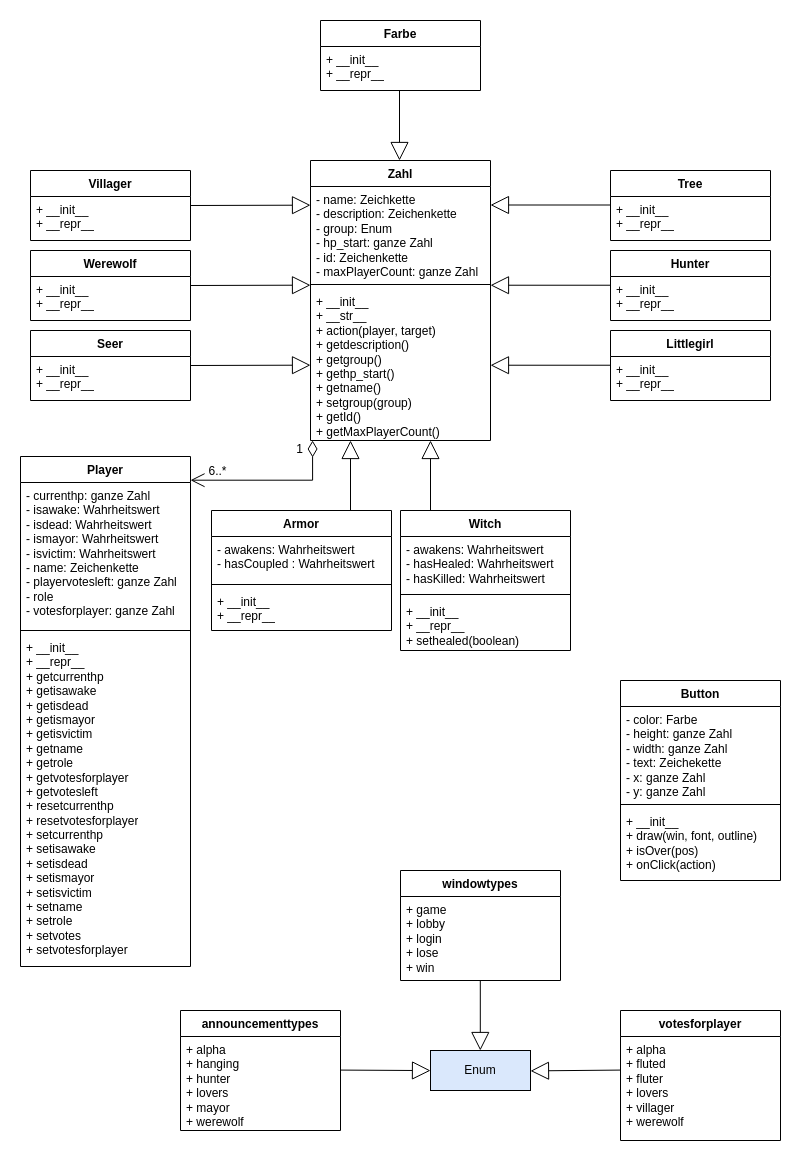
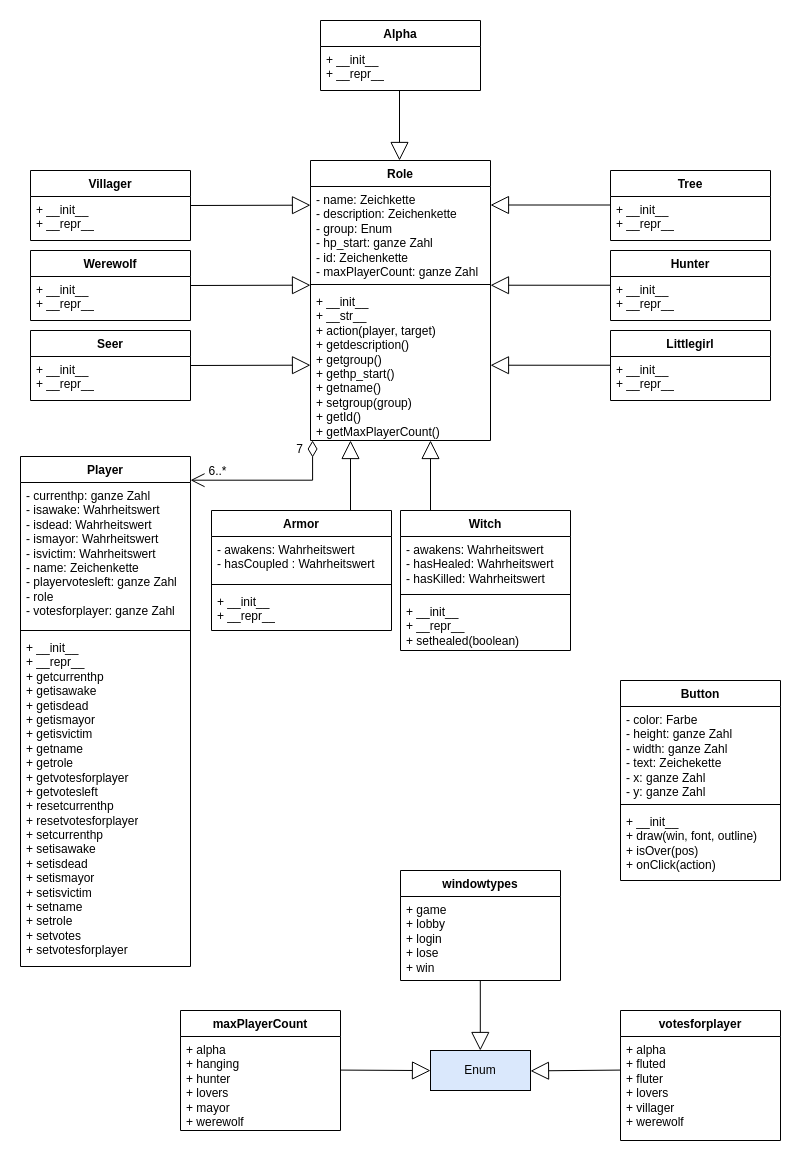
(401, 35) -> (401, 35)
(401, 175) -> (401, 175)
(300, 450) -> (300, 450)
(261, 1025) -> (261, 1025)
